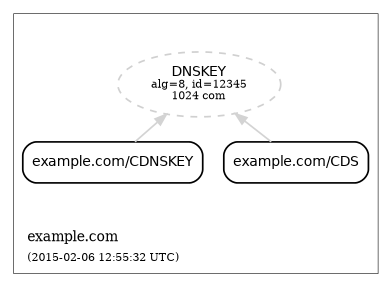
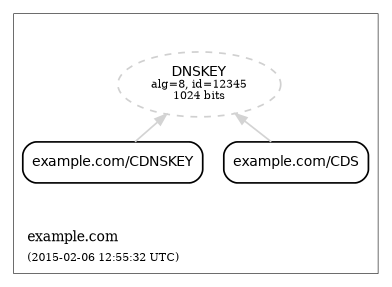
(199, 96) -> (199, 96)
